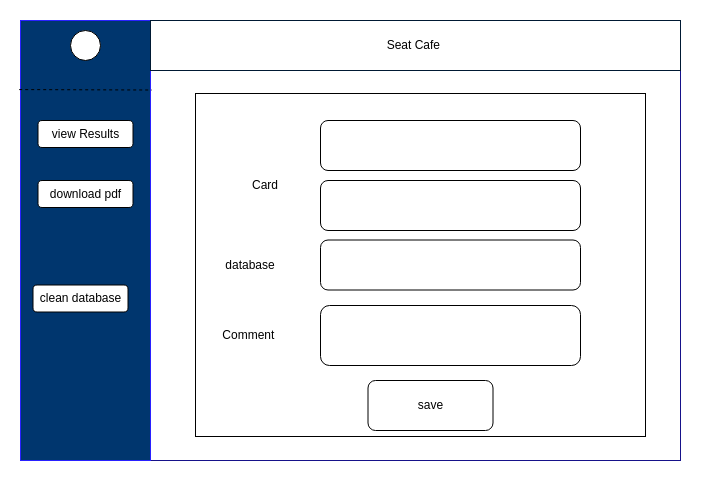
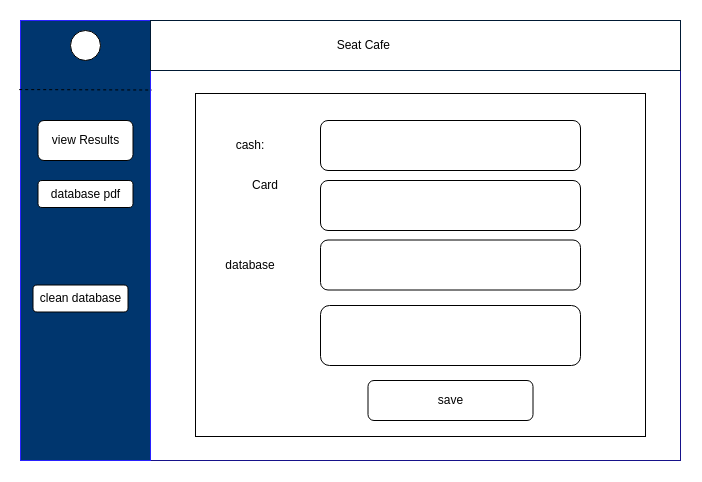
(416, 46) -> (366, 46)
(86, 134) -> (86, 141)
none -> (251, 146)
(86, 195) -> (86, 195)
(251, 336) -> none
(431, 406) -> (451, 401)
